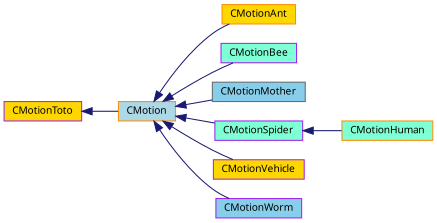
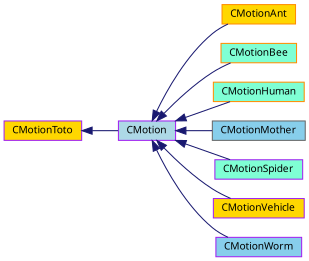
(259, 53) -> (259, 53)
(147, 111) -> (147, 131)
(328, 131) -> (208, 110)
